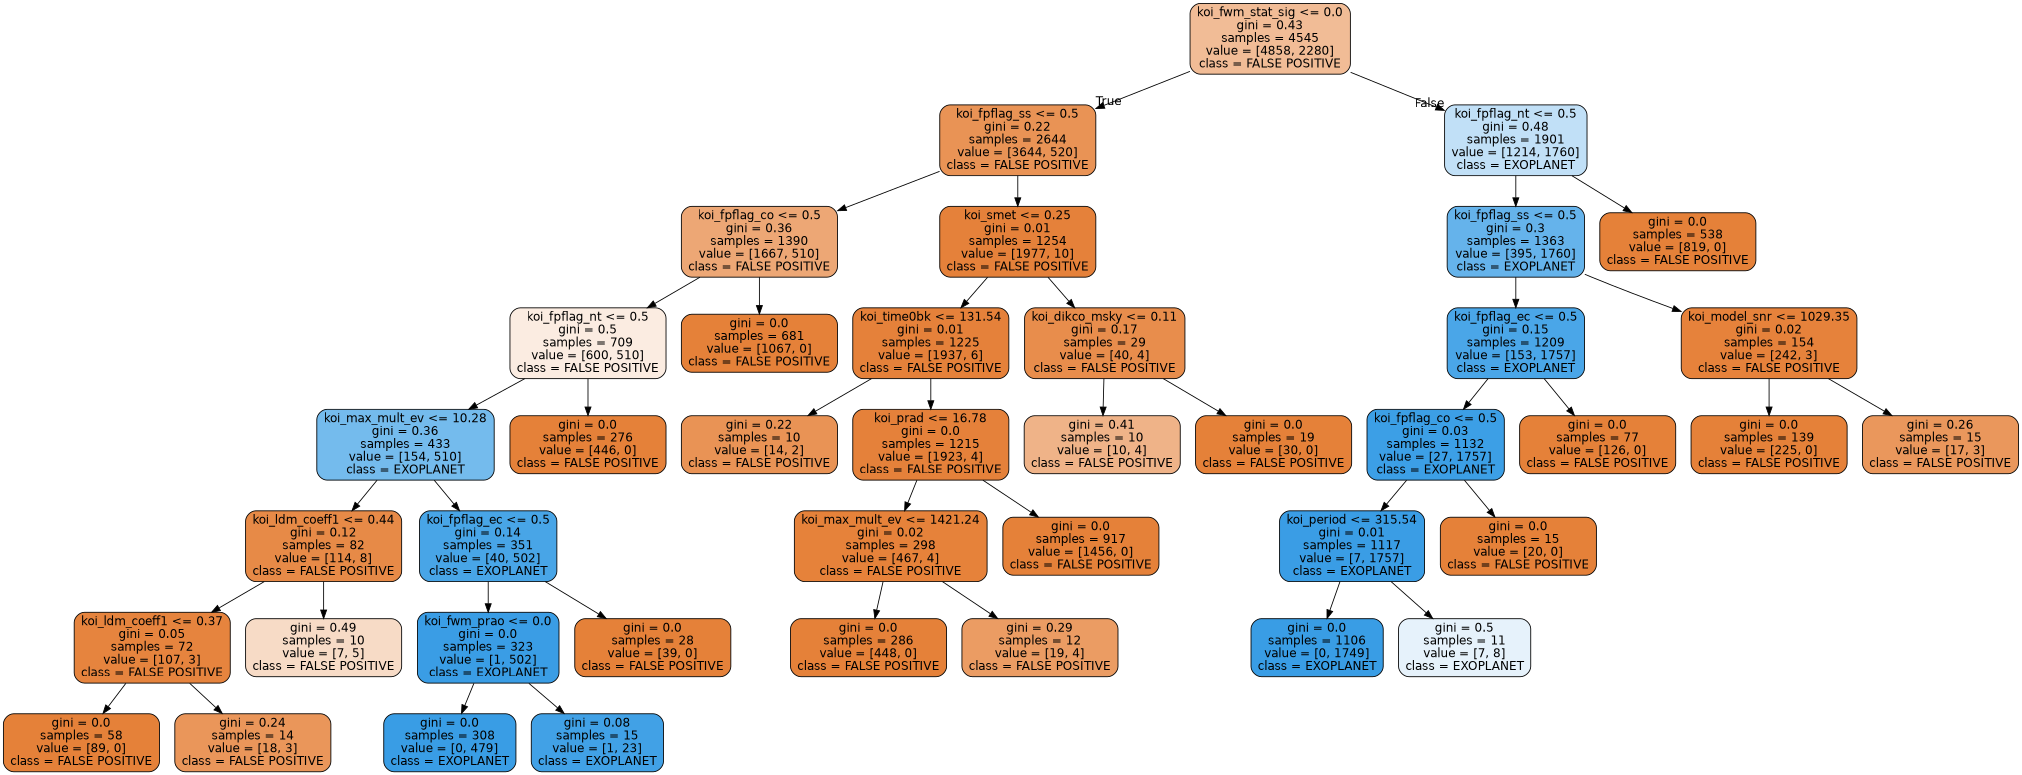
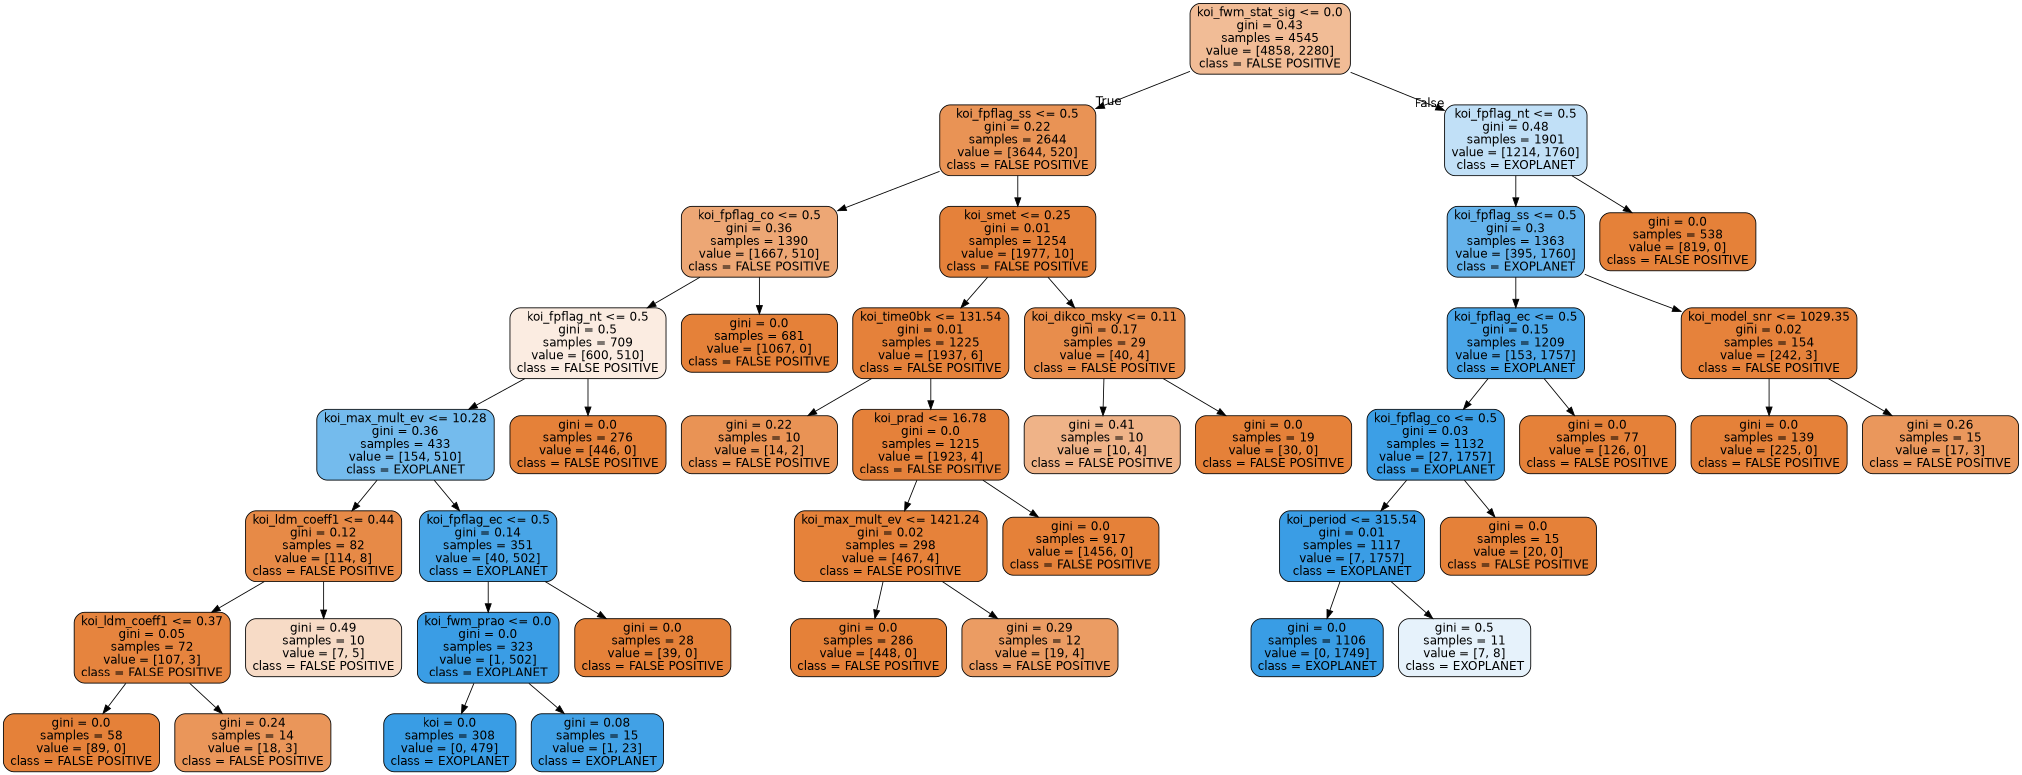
(450, 743) -> (450, 743)
